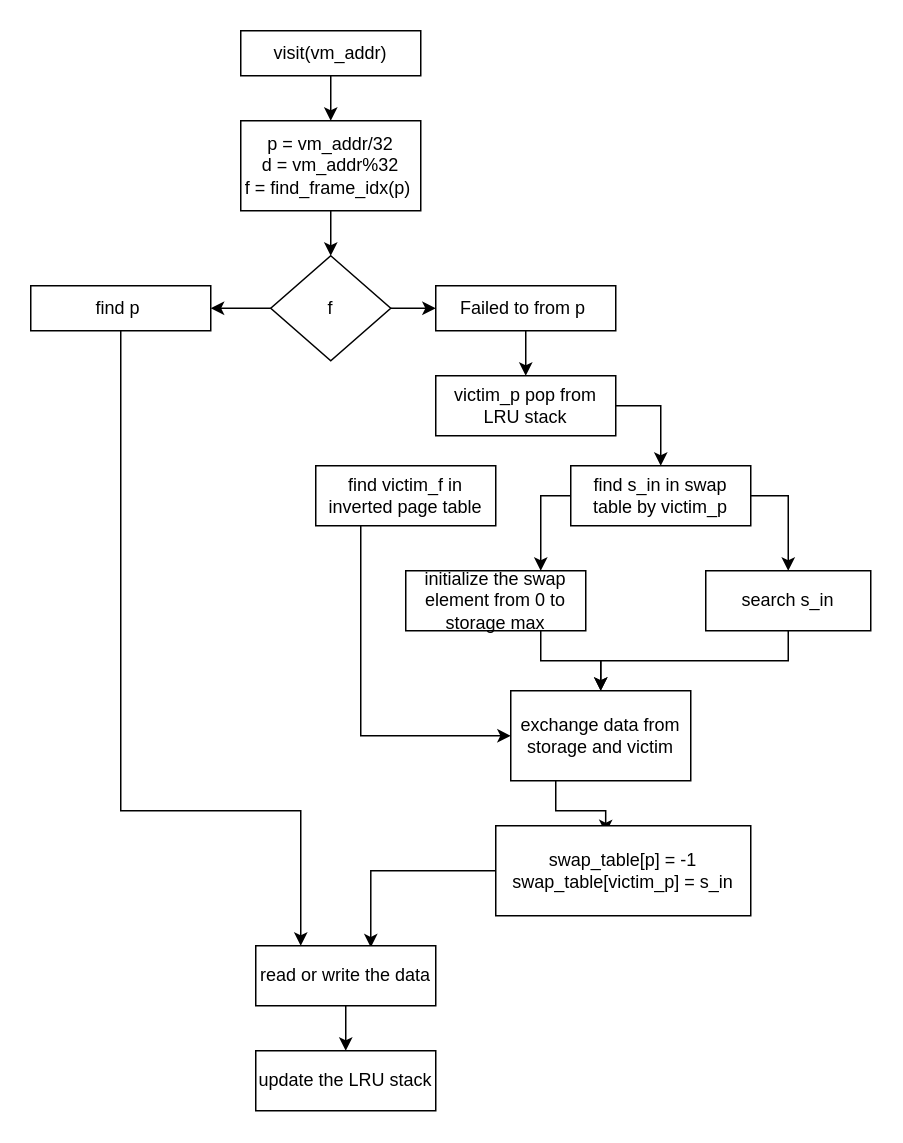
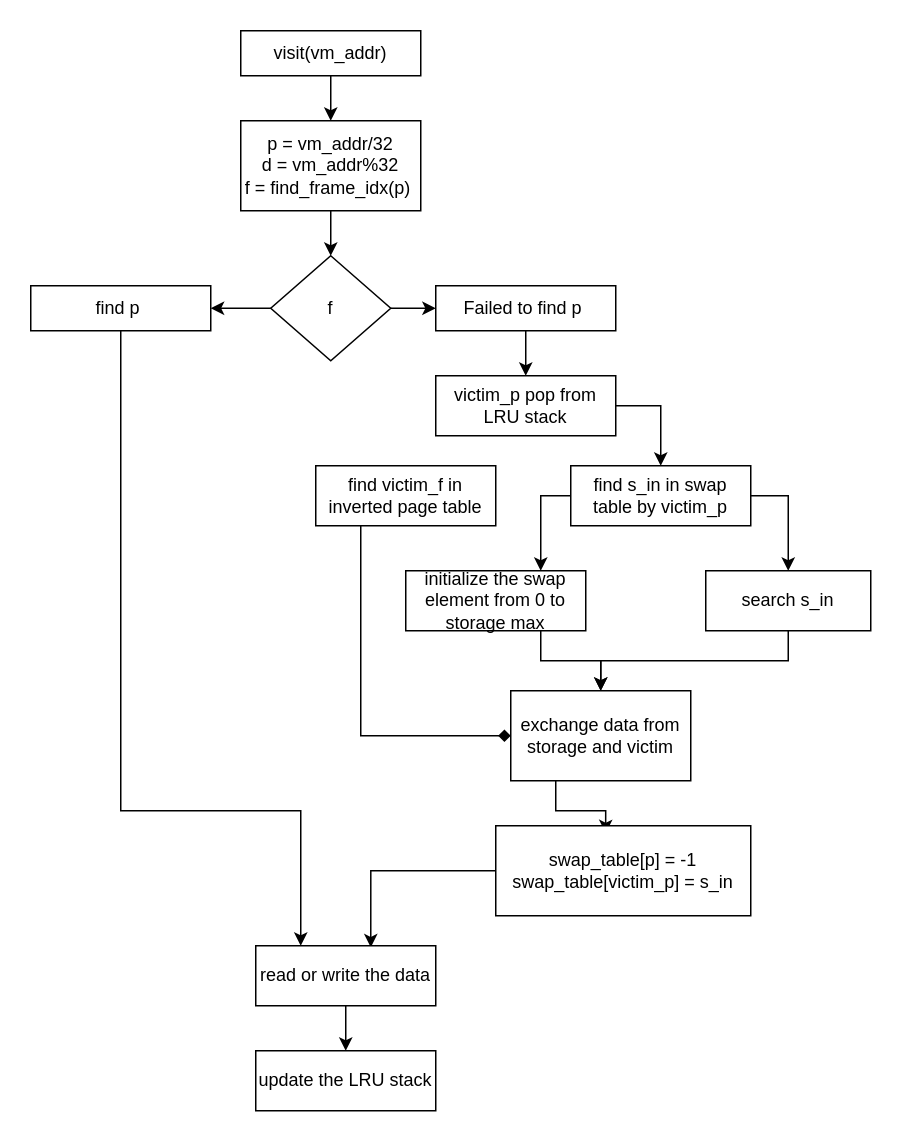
(526, 308) -> (526, 308)
(499, 736) -> (498, 736)
